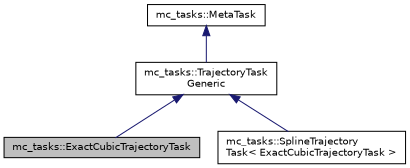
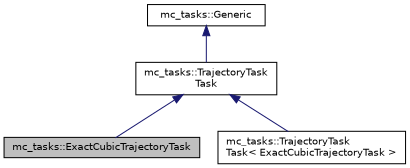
(206, 15) -> (206, 15)
(206, 79) -> (206, 79)
(312, 148) -> (312, 148)
